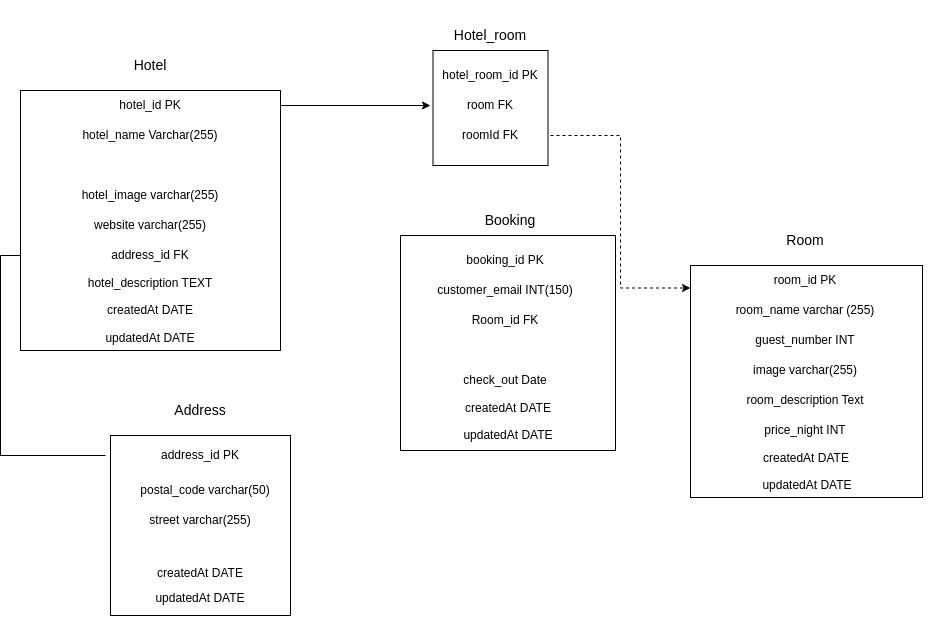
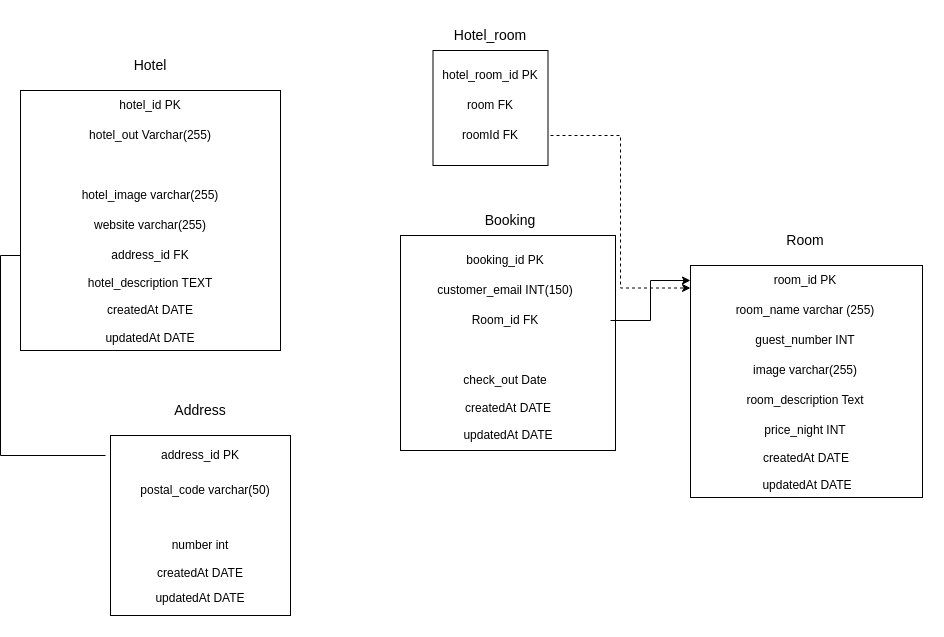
(352, 106) -> none
(151, 136) -> (151, 136)
none -> (651, 305)
(201, 521) -> none
none -> (201, 546)
